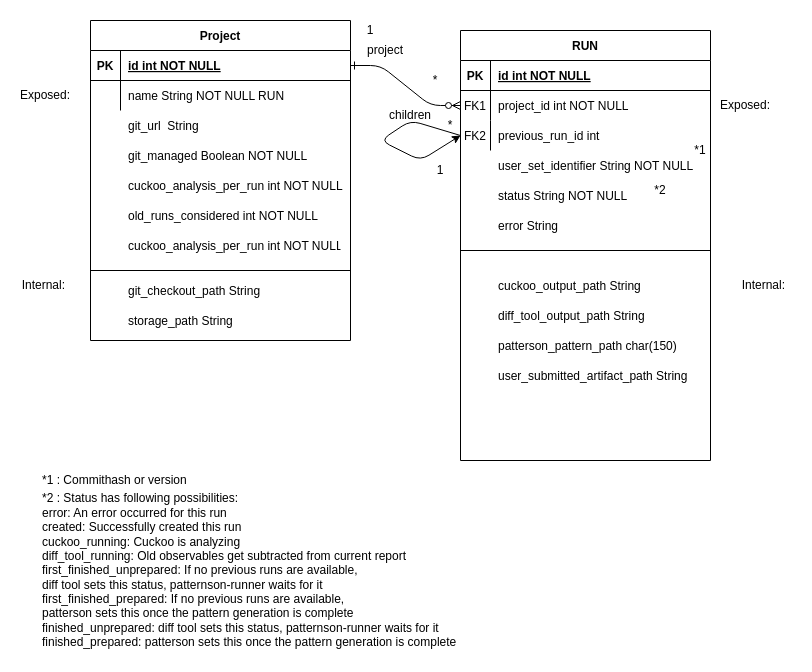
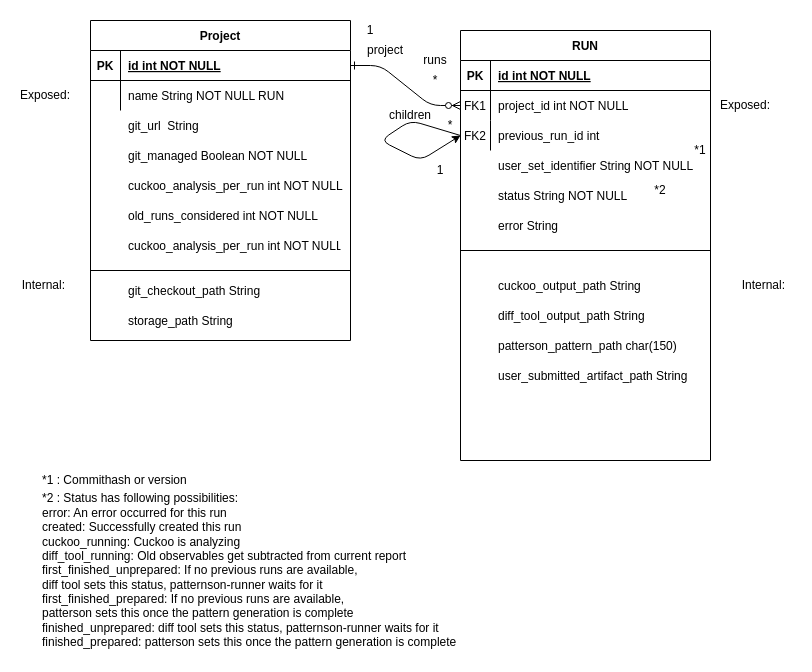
none -> (436, 61)
